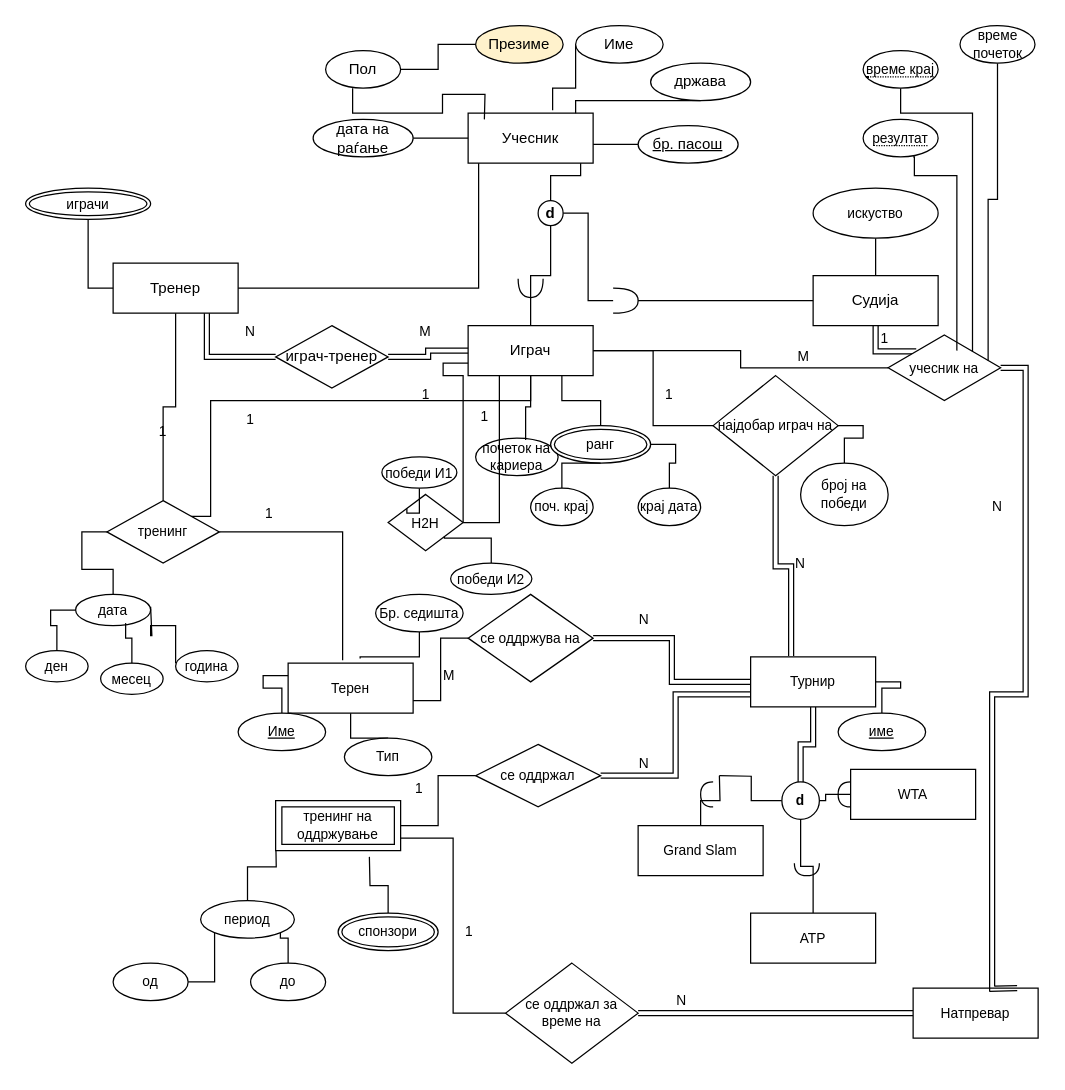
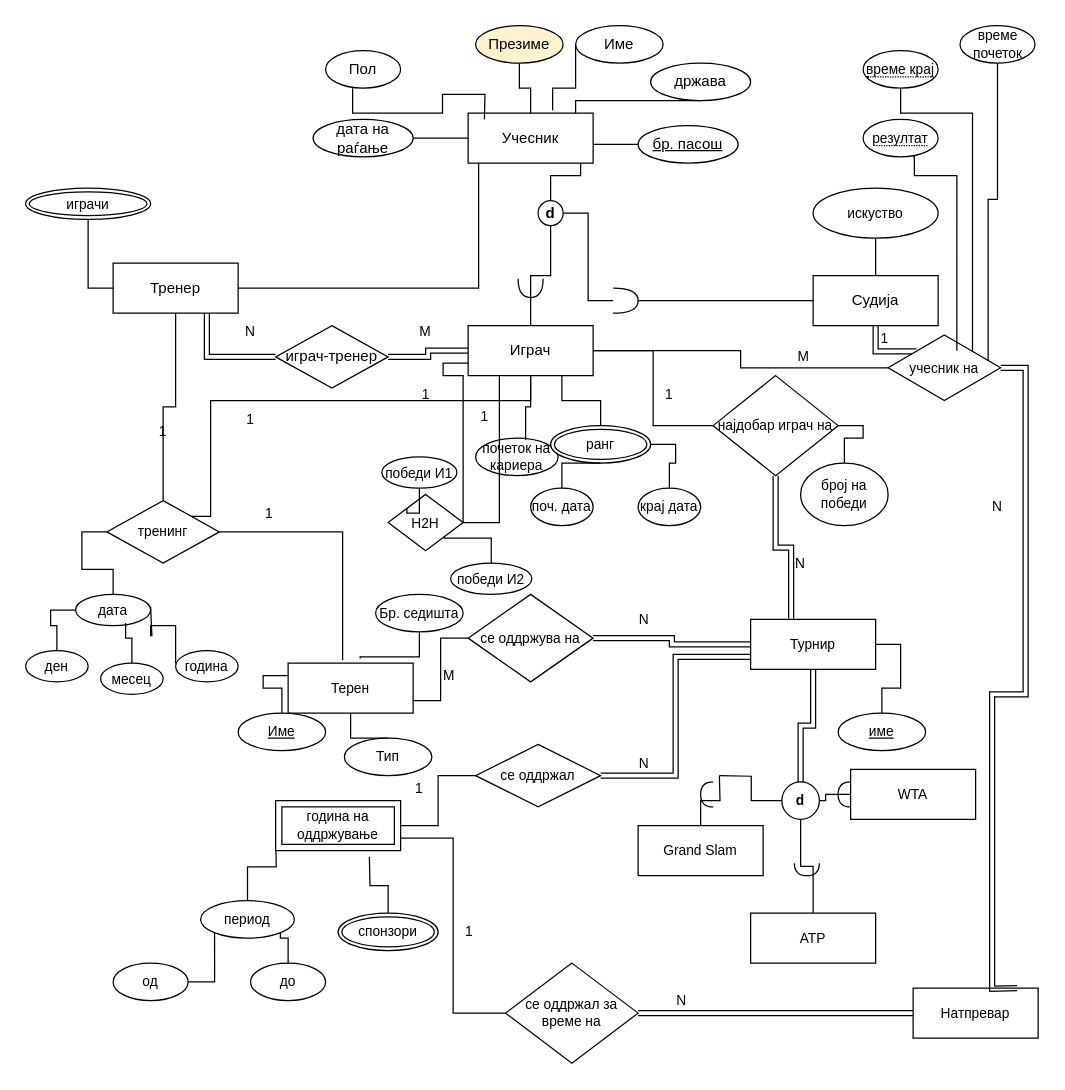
(438, 56) -> (524, 88)
(562, 507) -> (562, 507)
(813, 682) -> (813, 644)
(338, 826) -> (338, 826)
